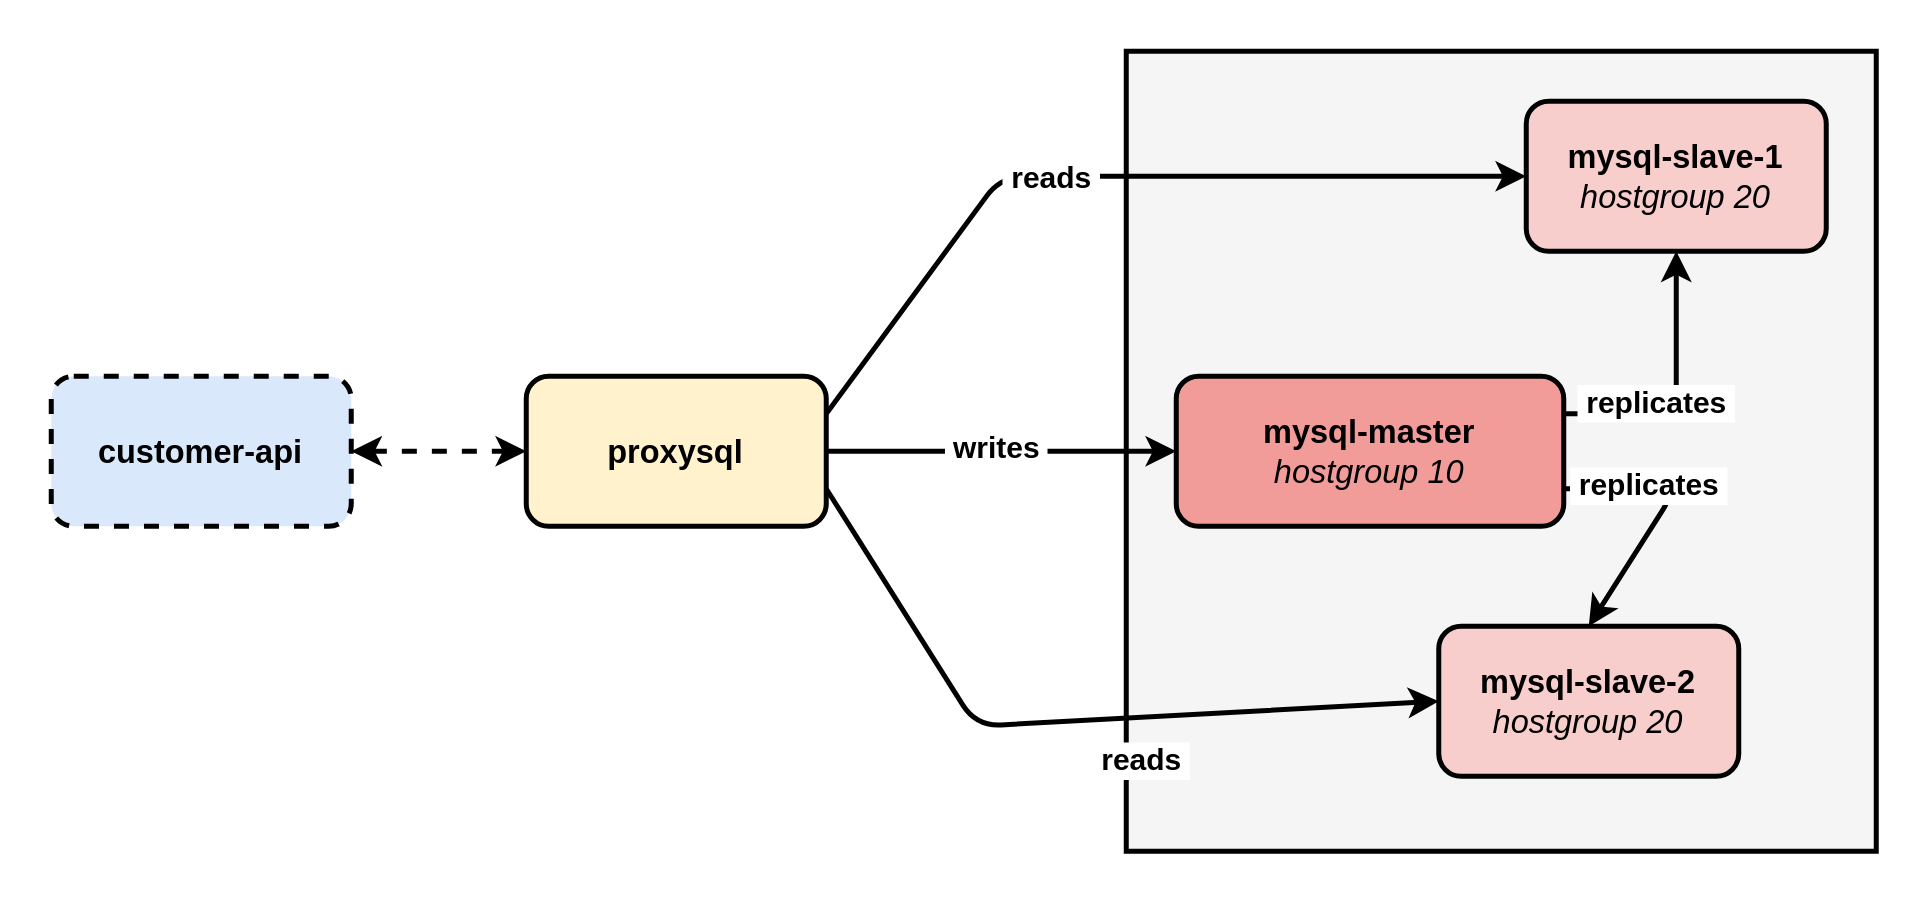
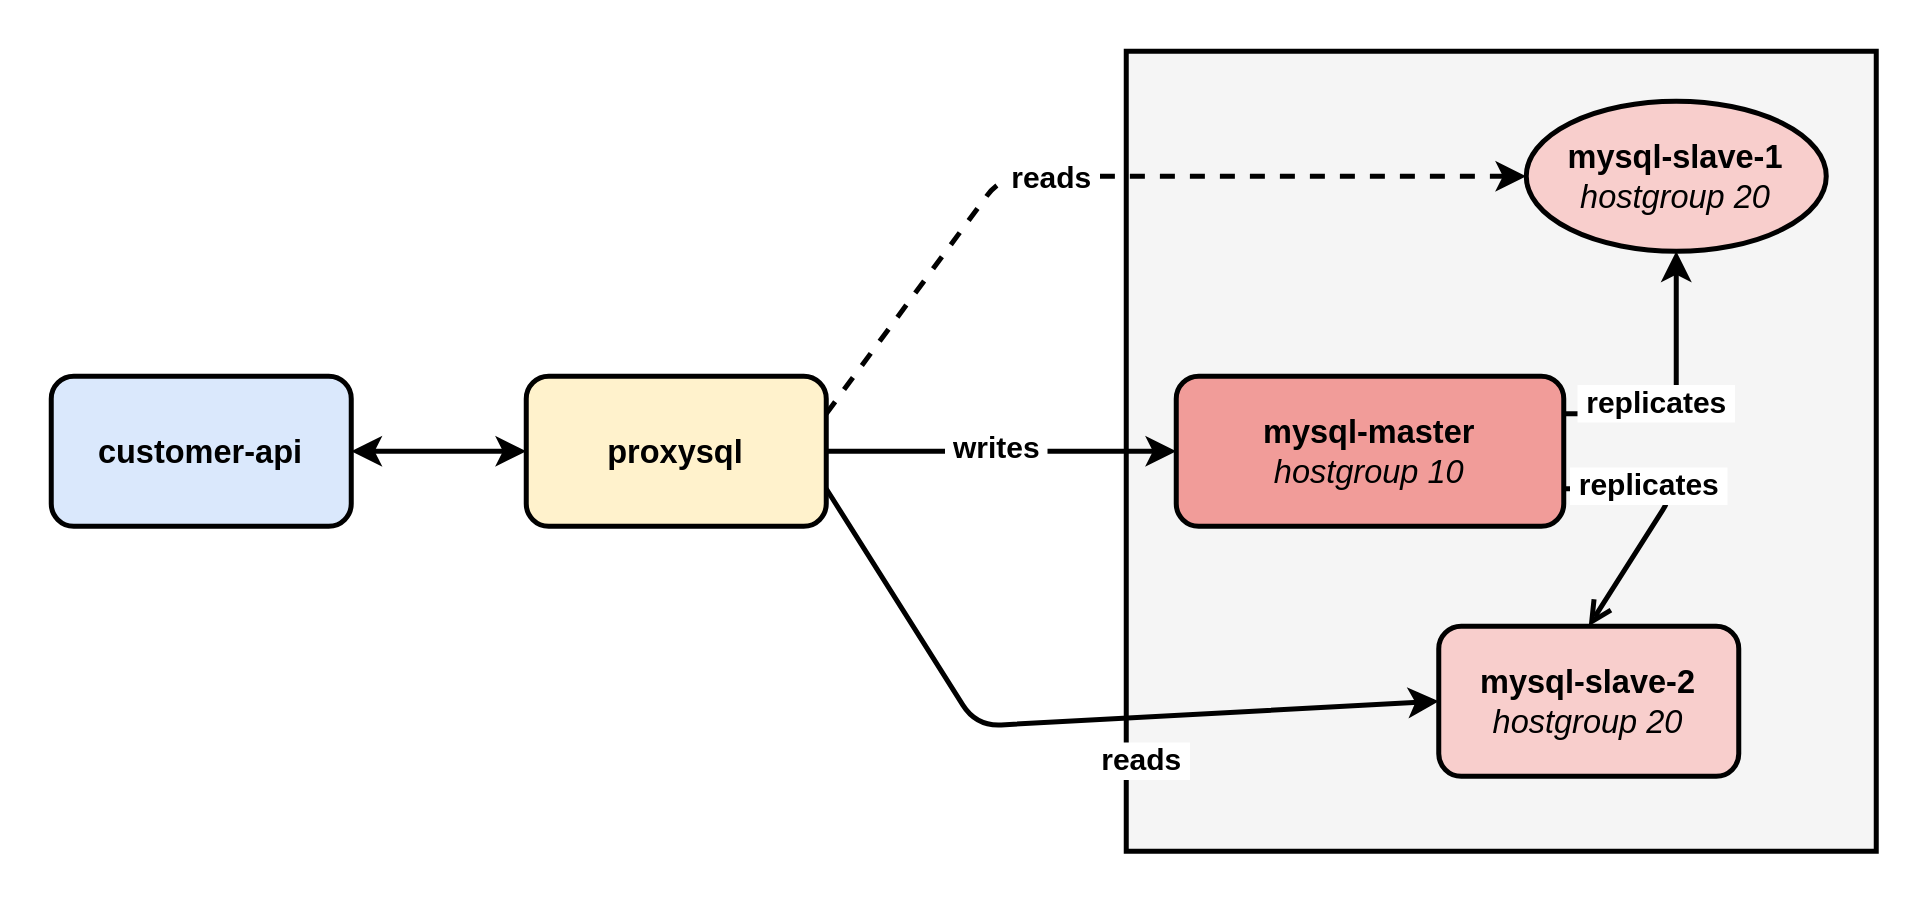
(1676, 176) -> (1676, 176)
(910, 299) -> (910, 299)
(201, 451) -> (201, 451)
(394, 451) -> (394, 451)
(1601, 606) -> (1601, 607)
